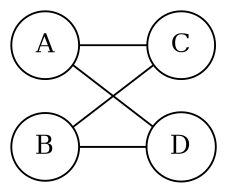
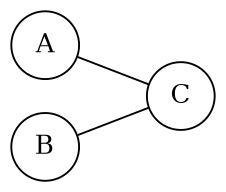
(181, 147) -> none
